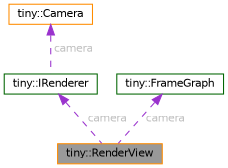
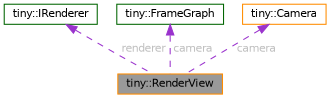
(51, 54) -> (223, 52)
(106, 119) -> (142, 49)
